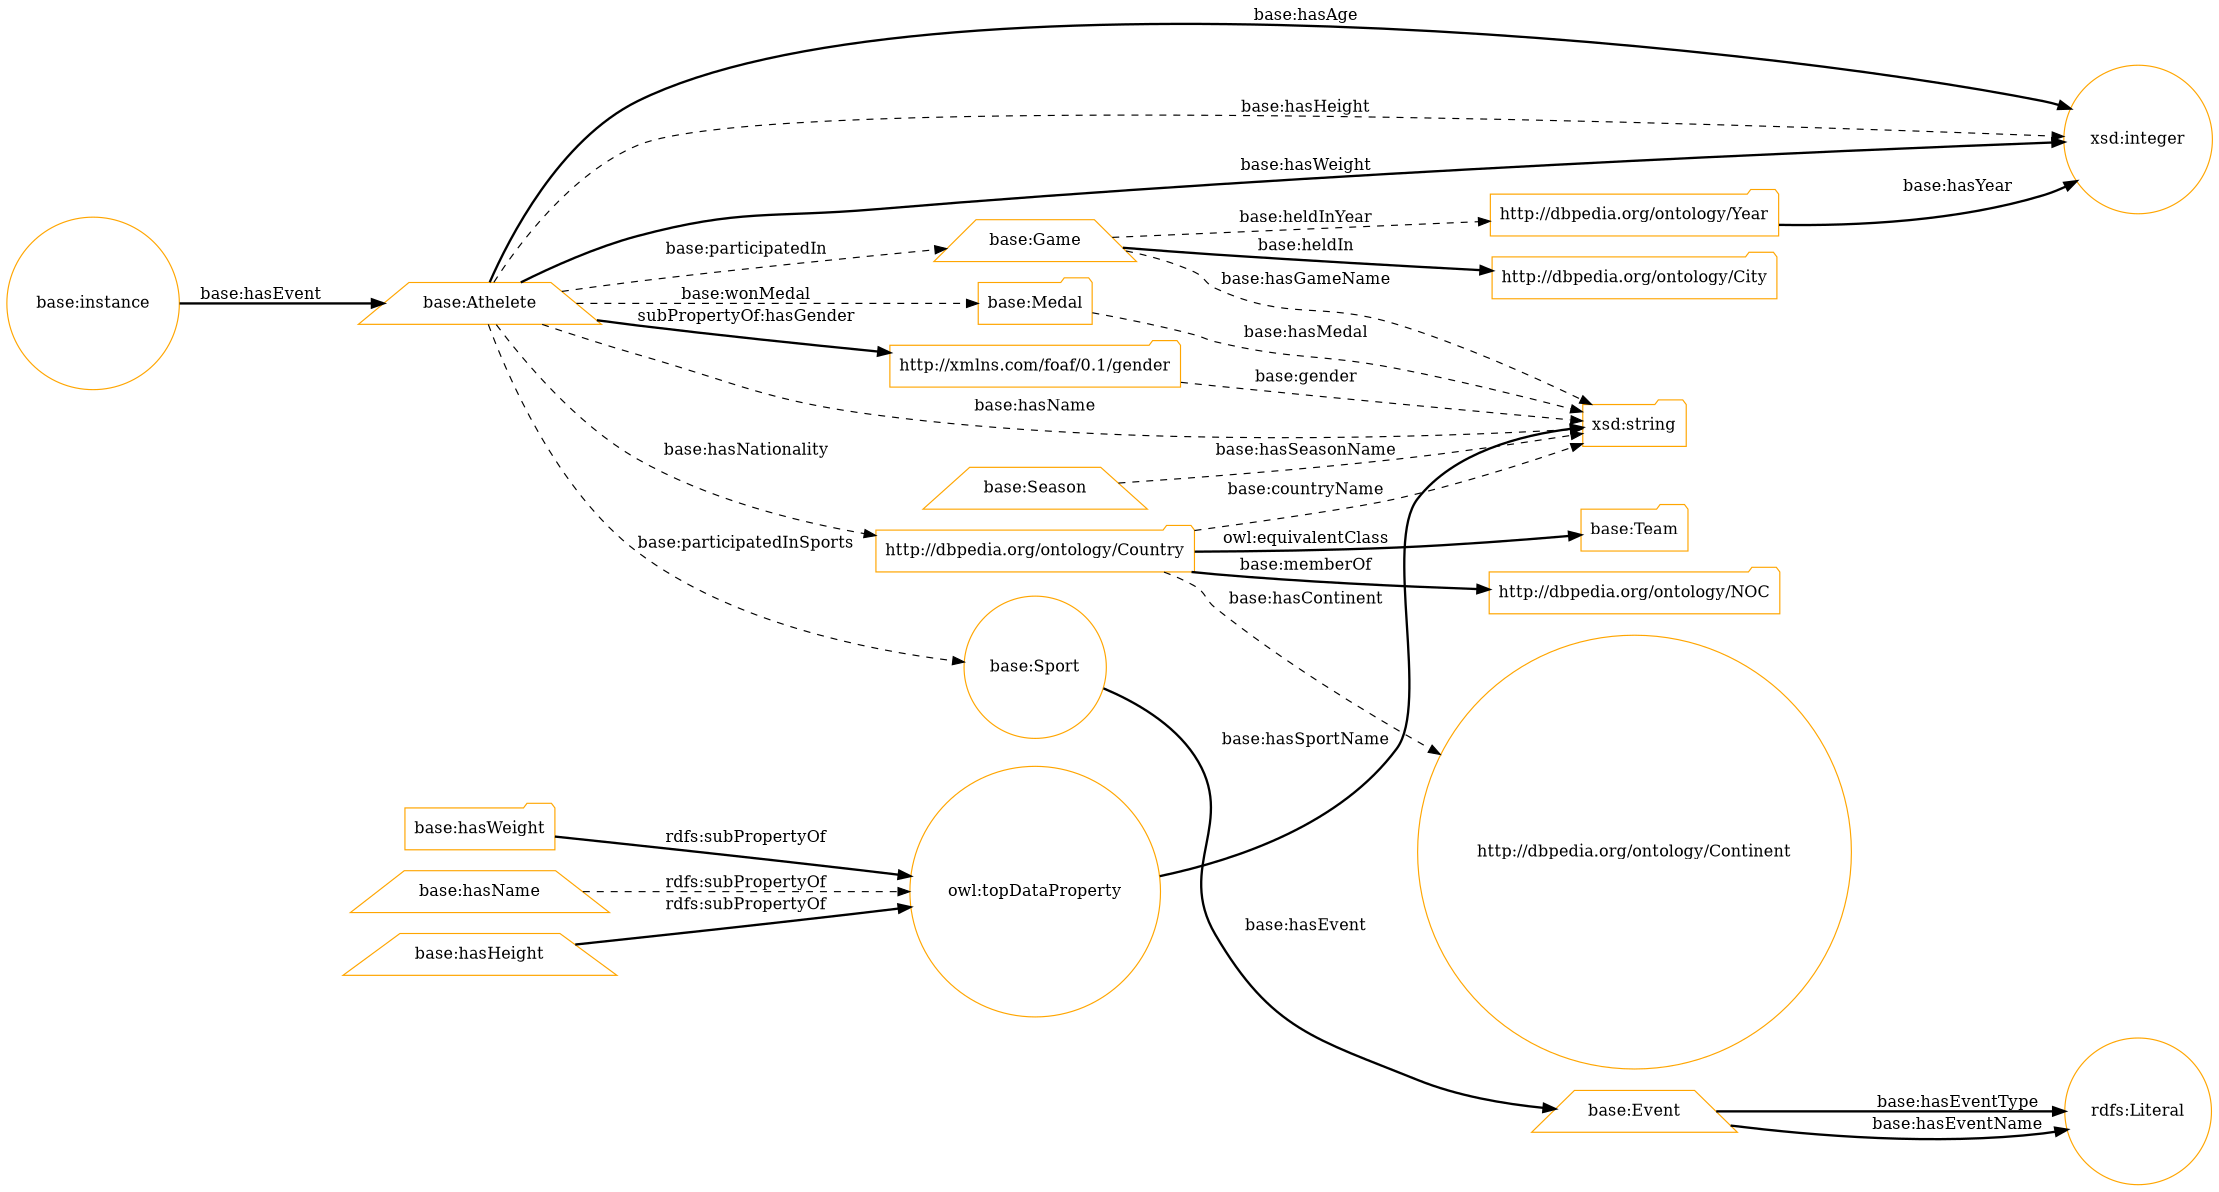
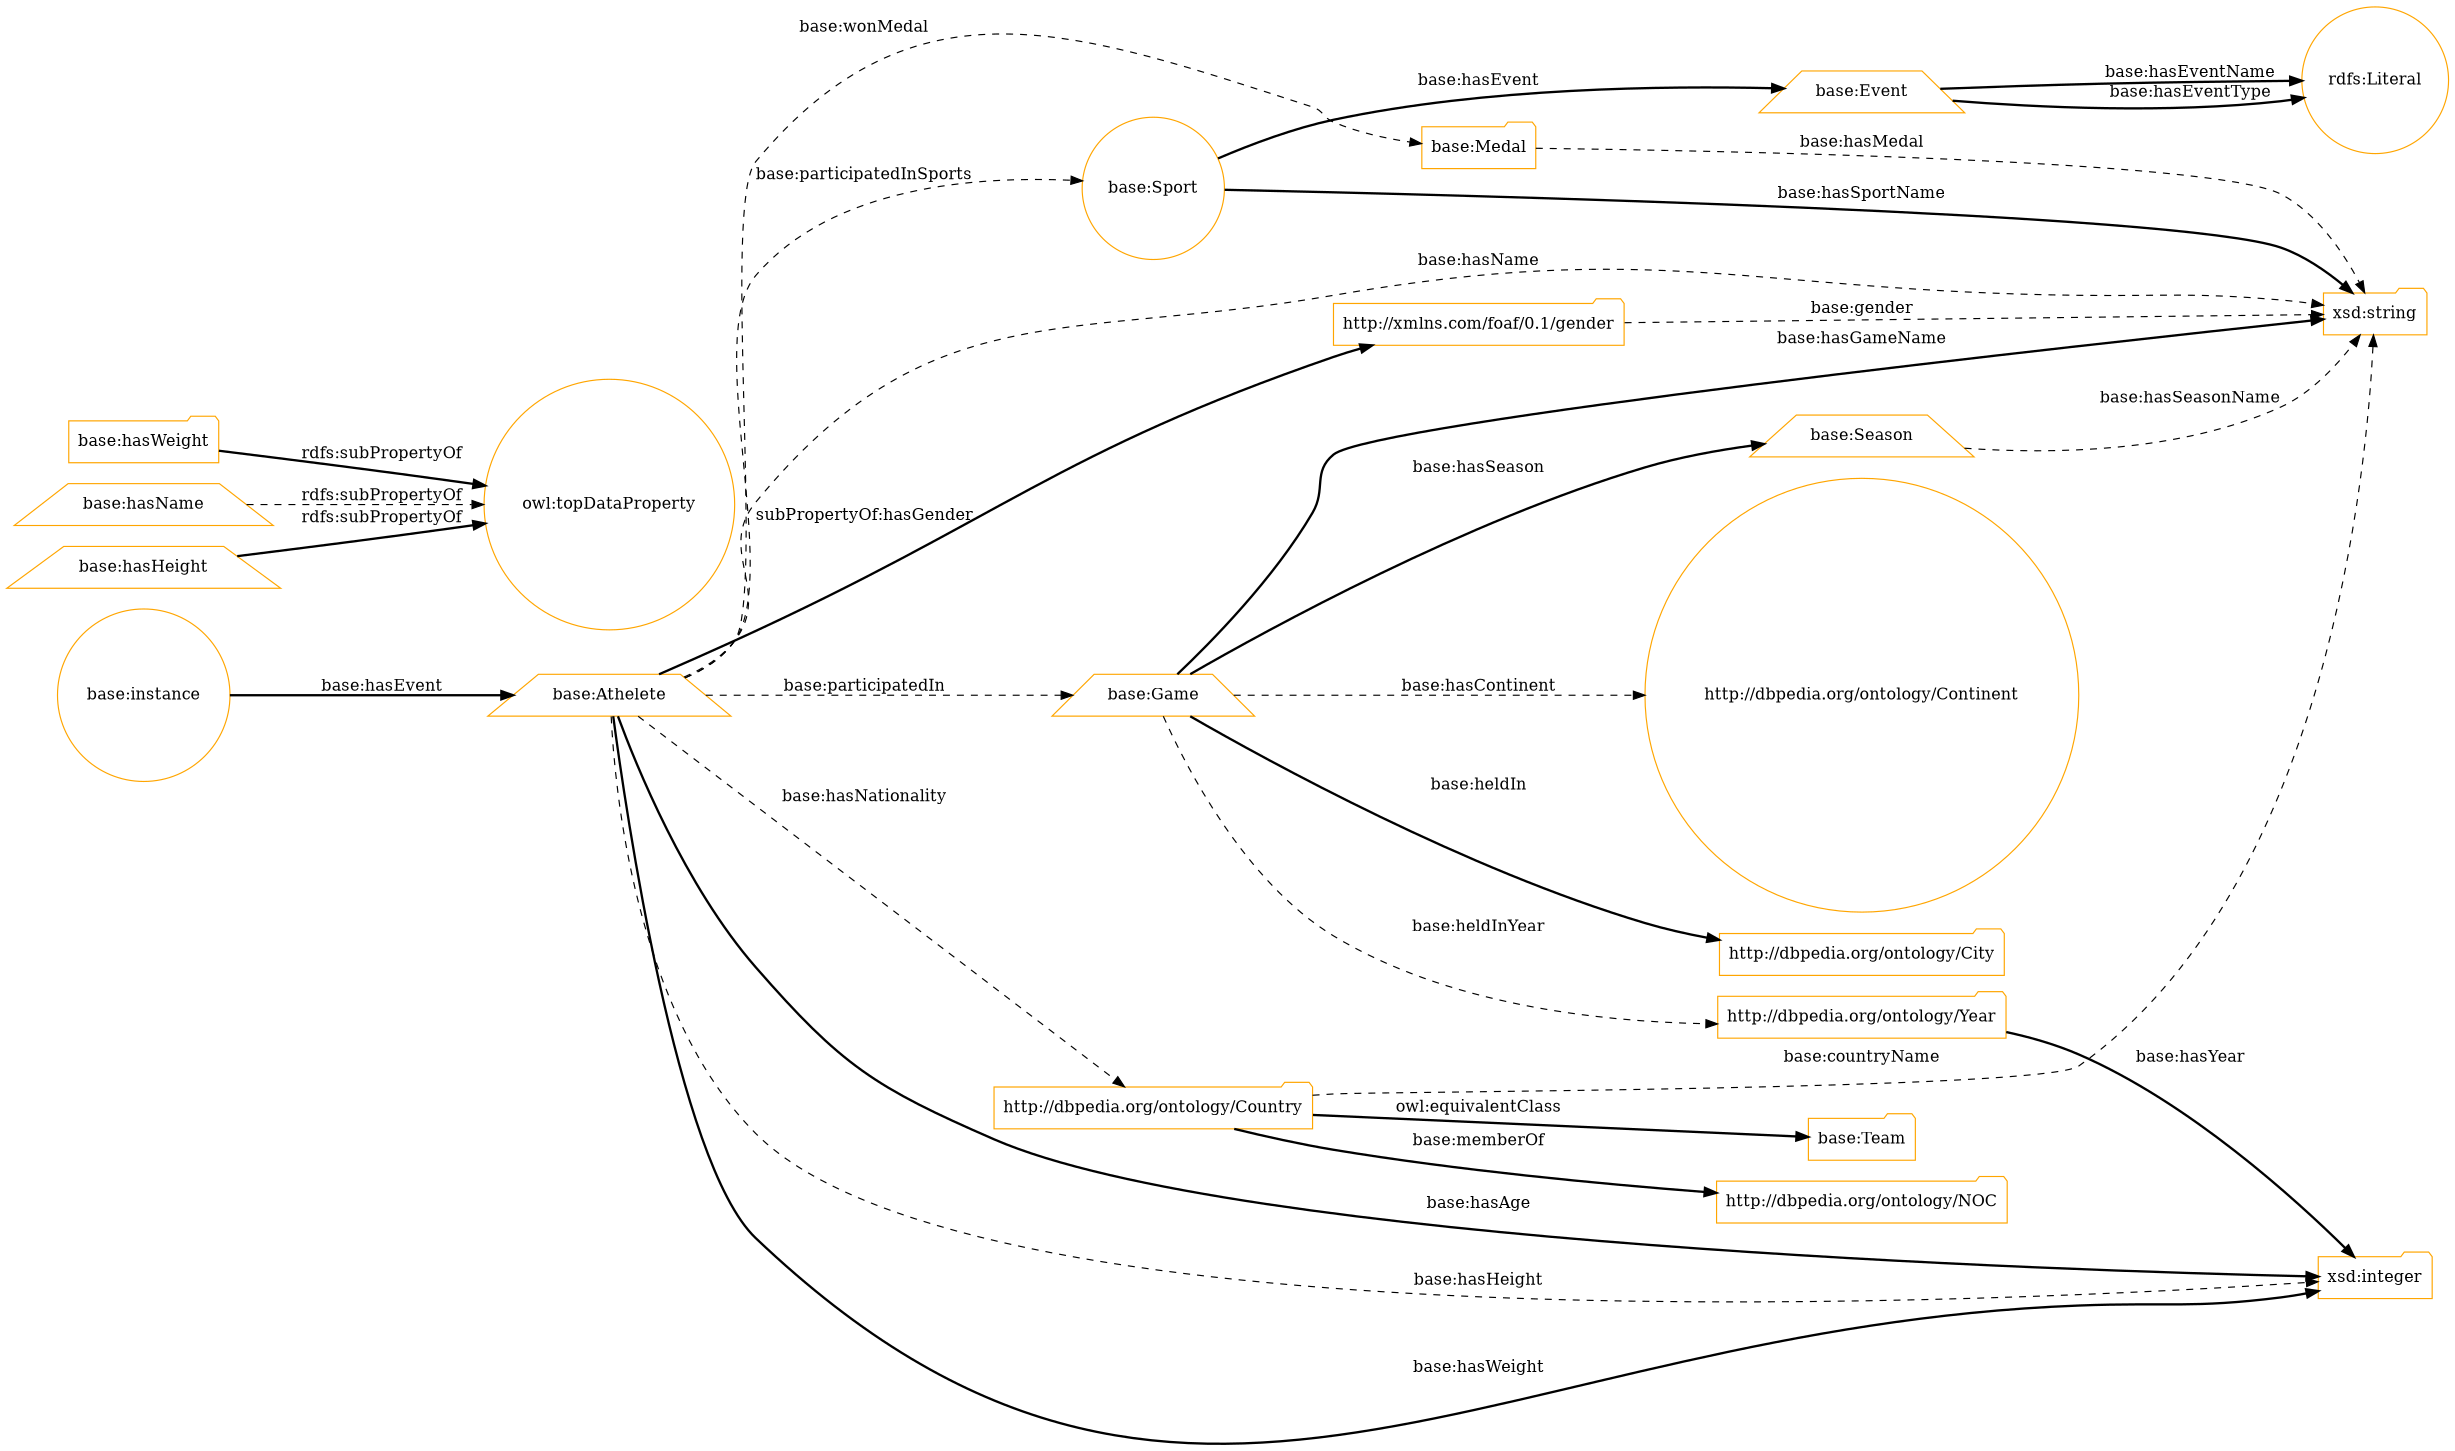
(2138, 139) -> (2375, 1278)
(1355, 315) -> (1684, 394)
none -> (1462, 536)
(1293, 665) -> (1433, 695)
(1409, 675) -> (1790, 207)
